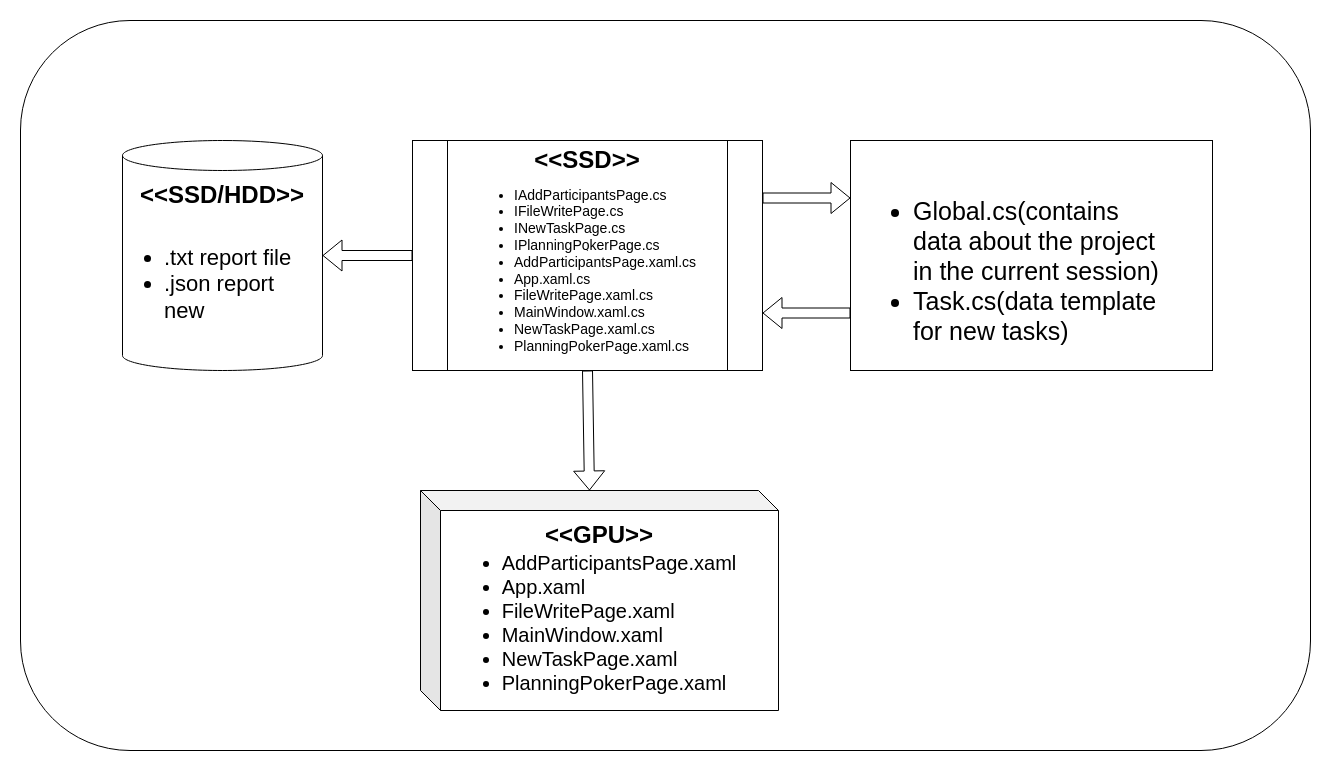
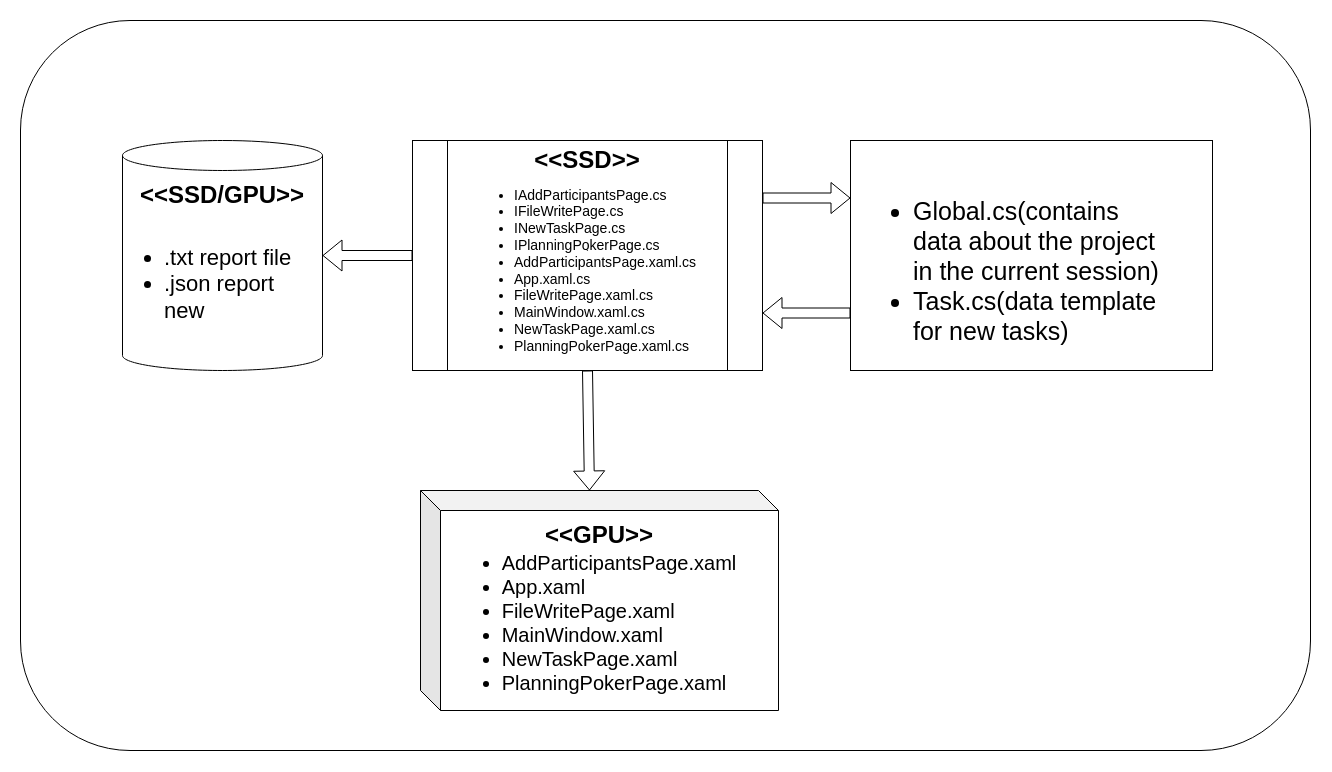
(223, 196) -> (223, 196)
